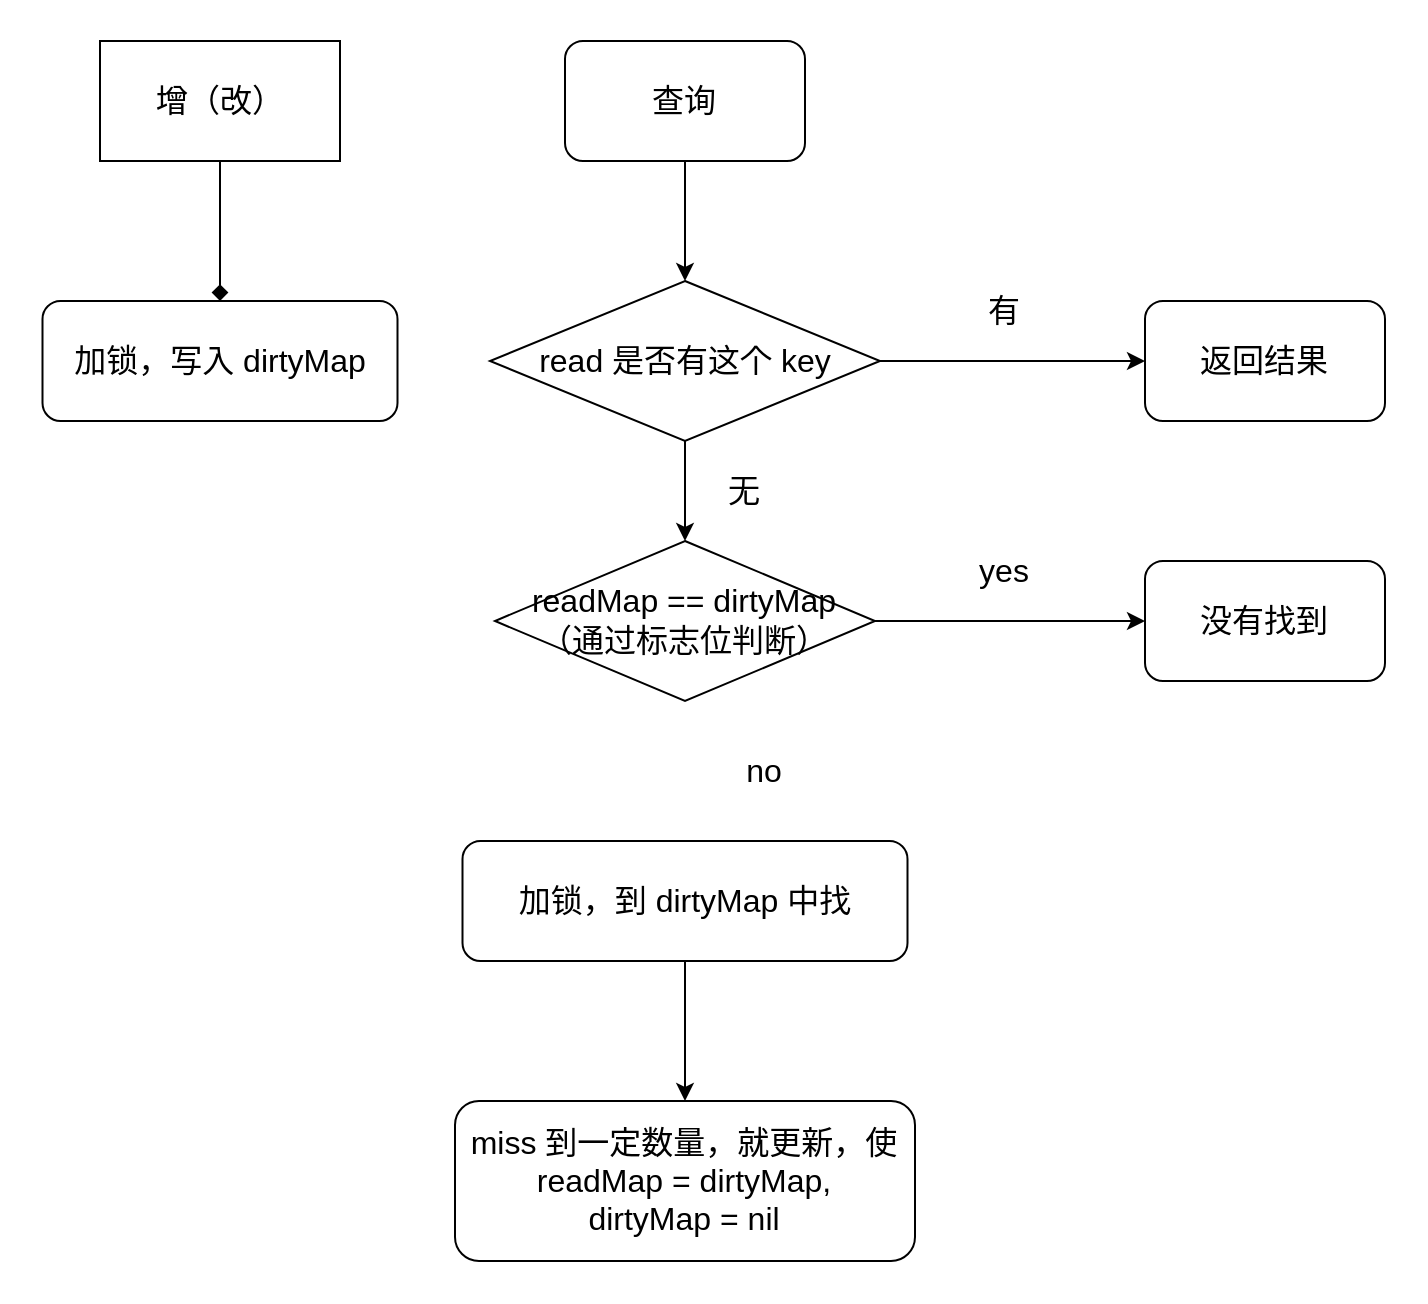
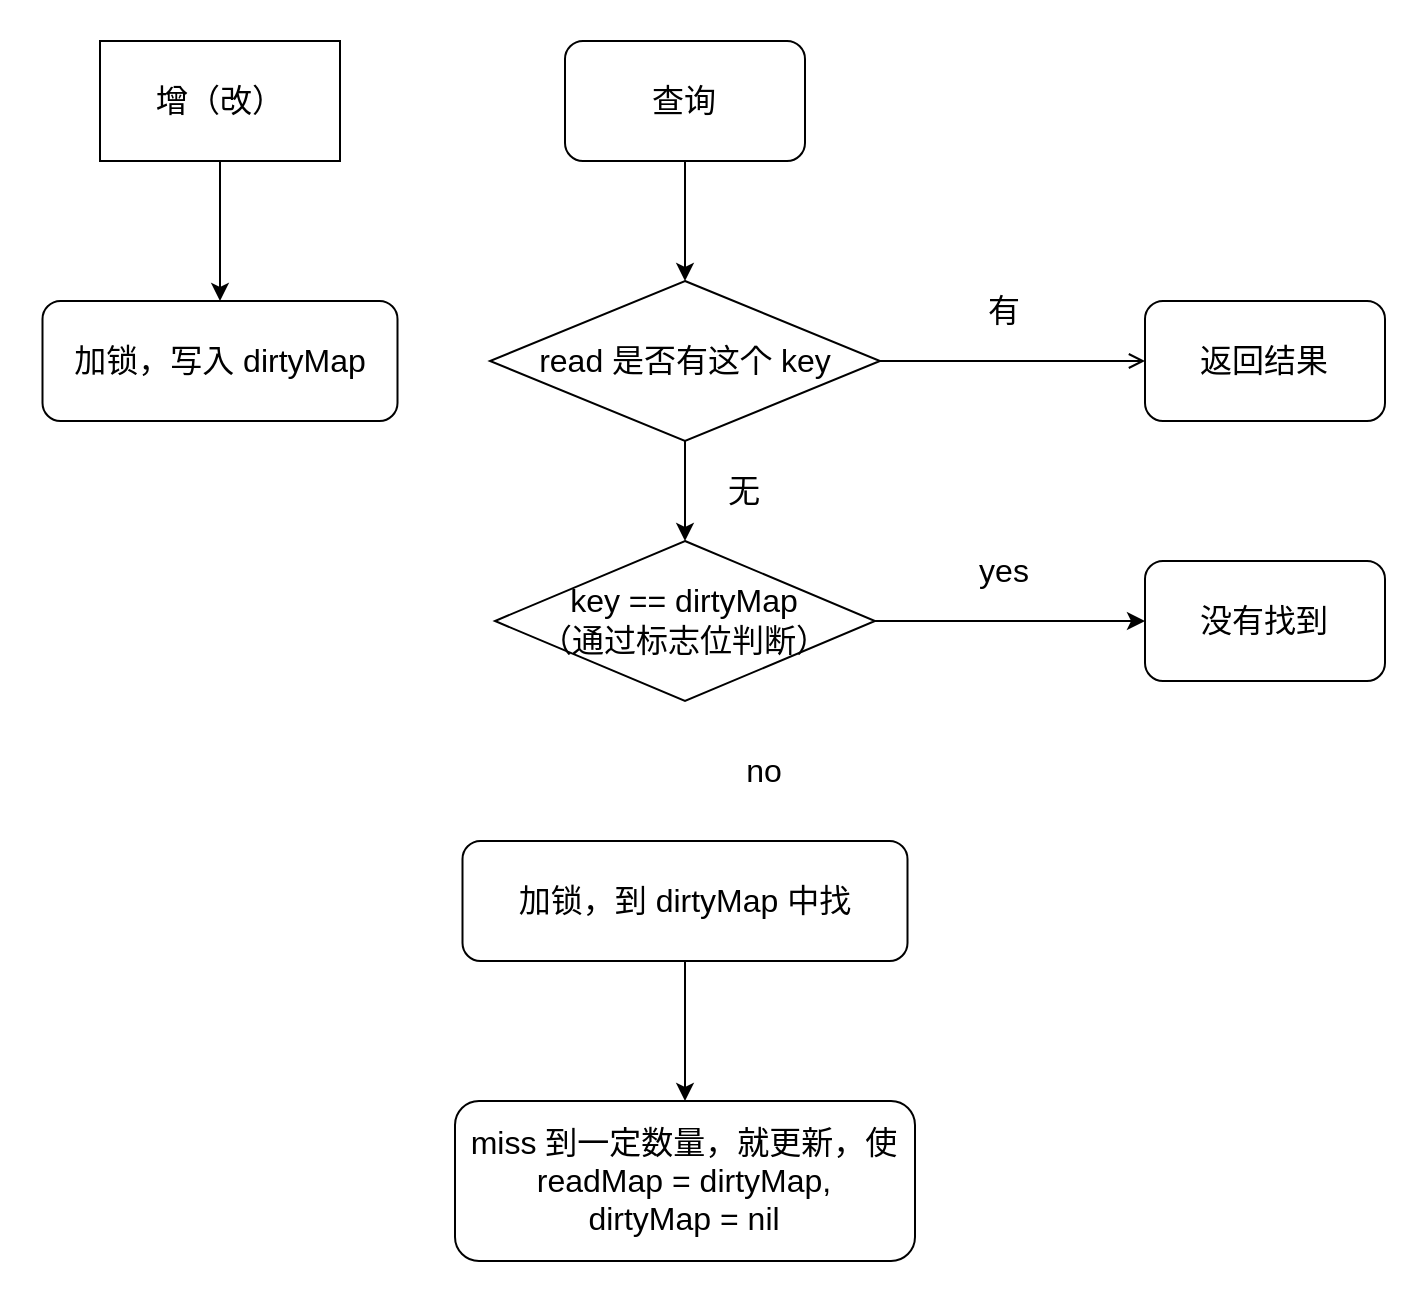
(220, 285) -> (220, 286)
(1130, 361) -> (1133, 361)
(685, 621) -> (685, 621)
